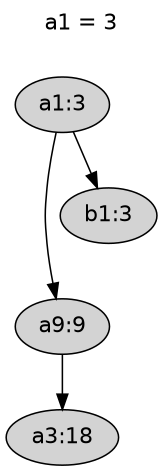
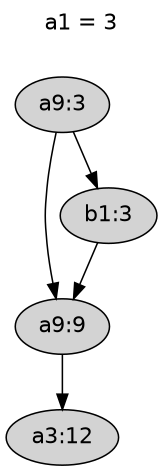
(62, 105) -> (62, 105)
none -> (89, 264)
(62, 437) -> (62, 437)
